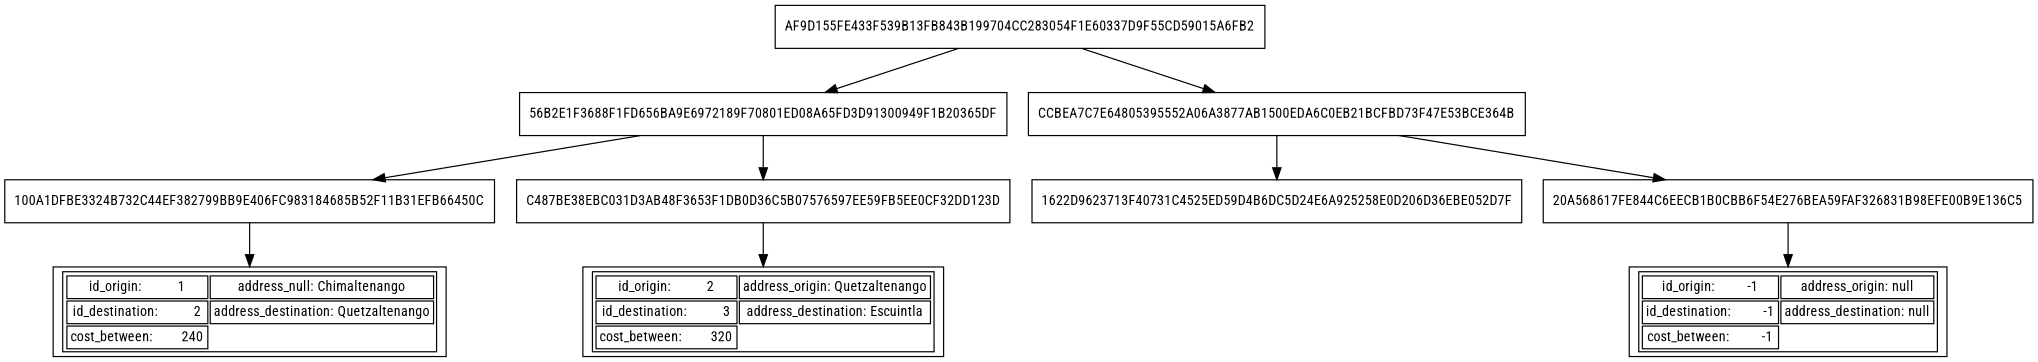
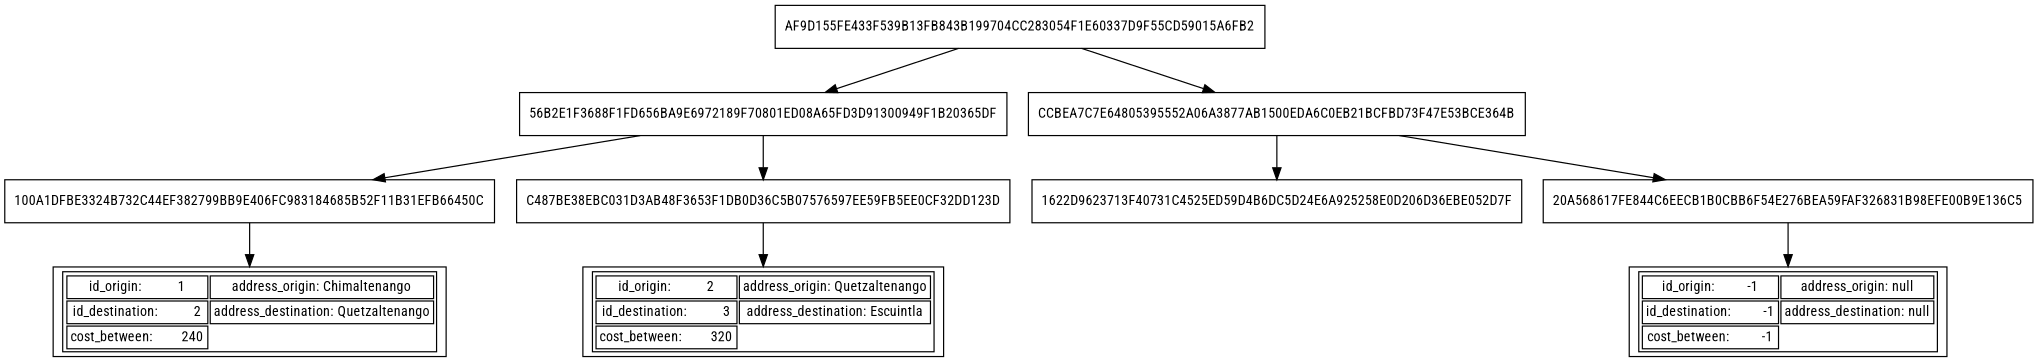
(322, 287) -> (322, 287)
